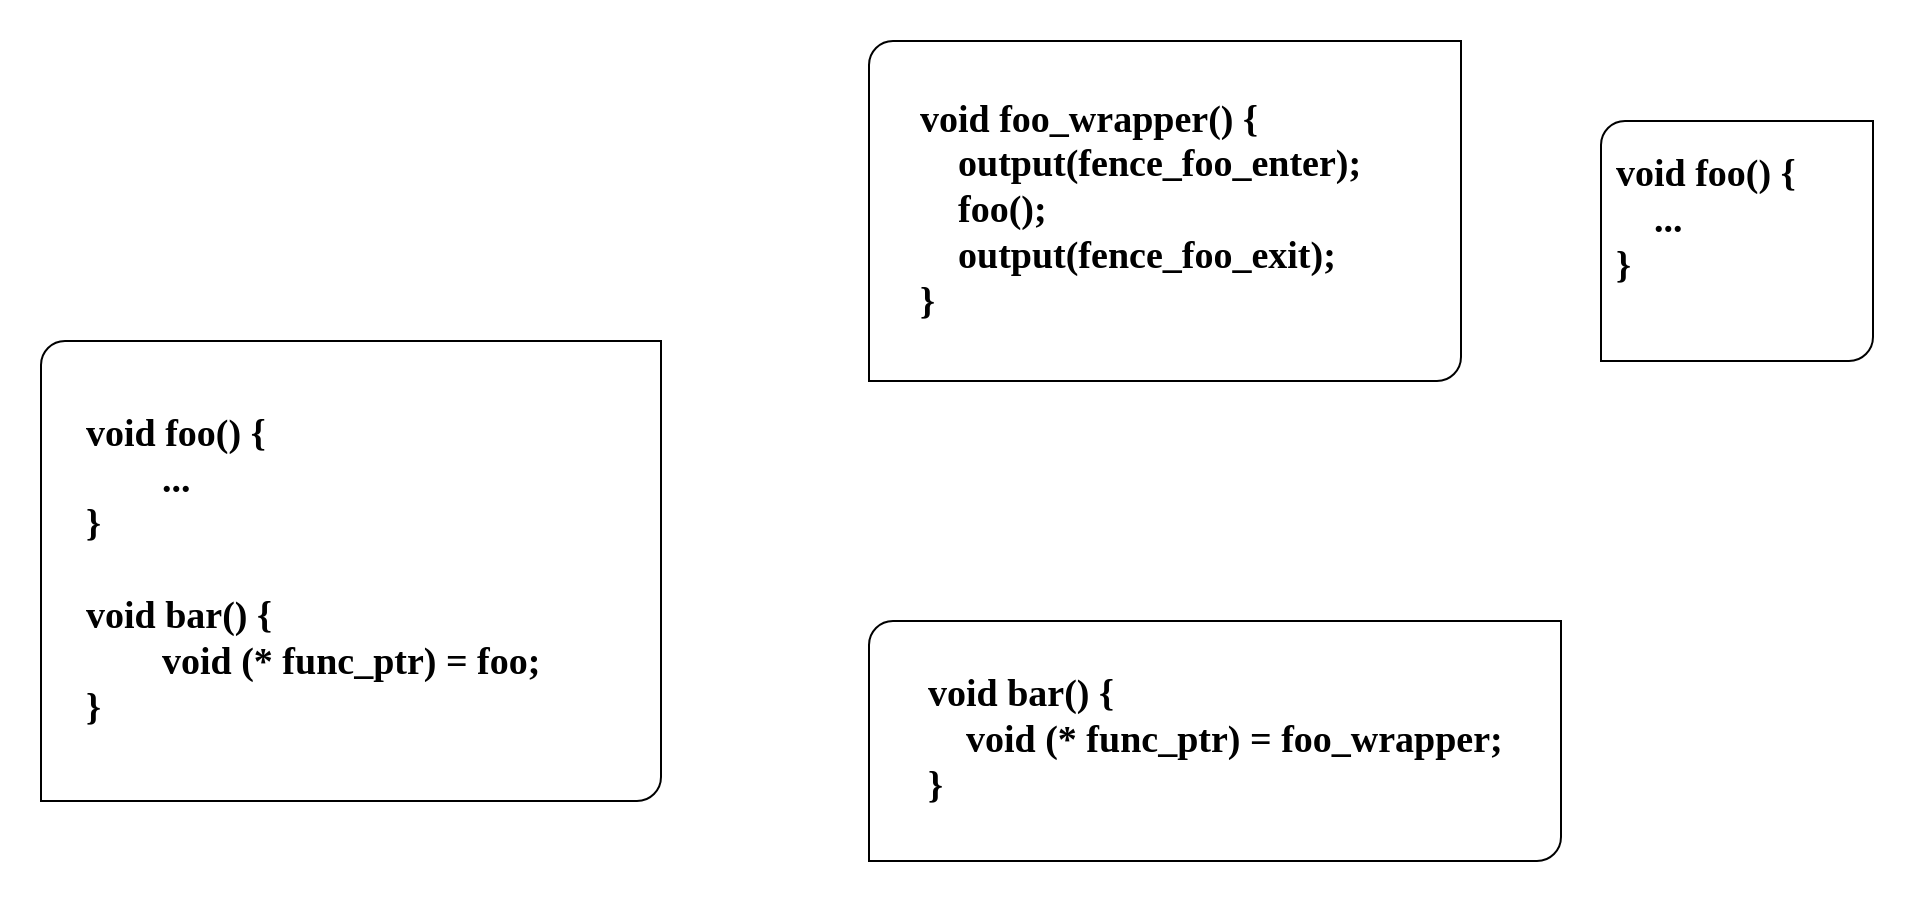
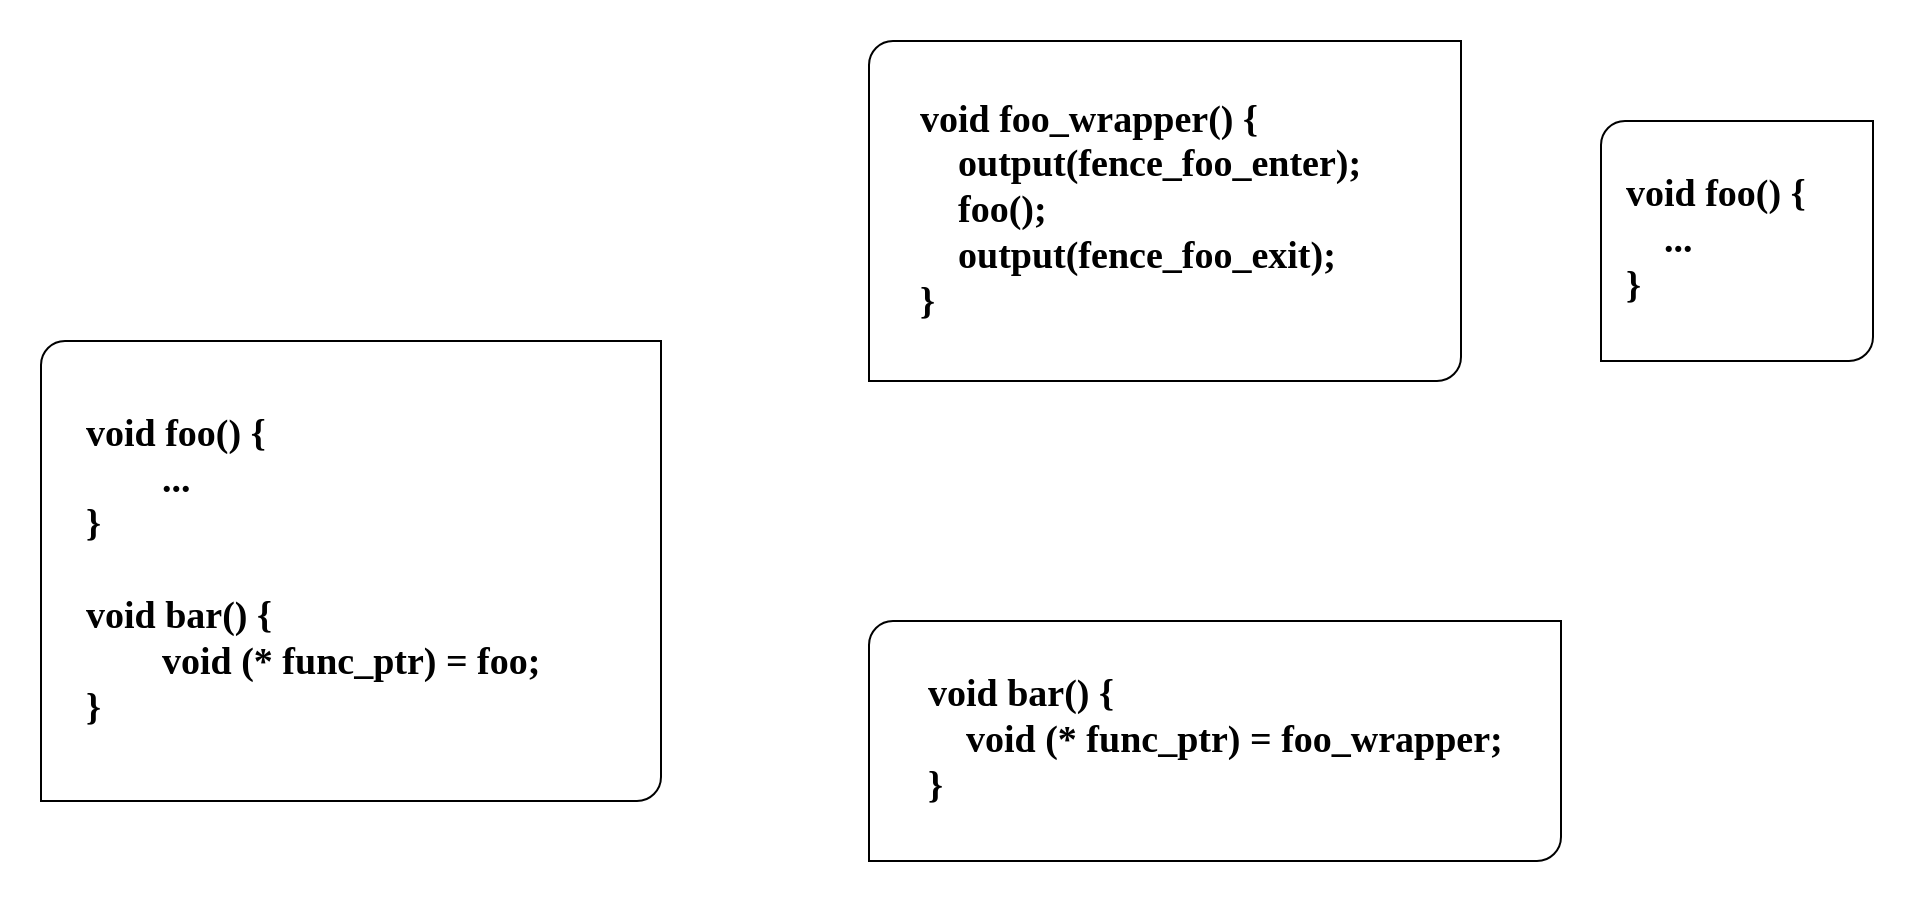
(1727, 221) -> (1737, 241)
